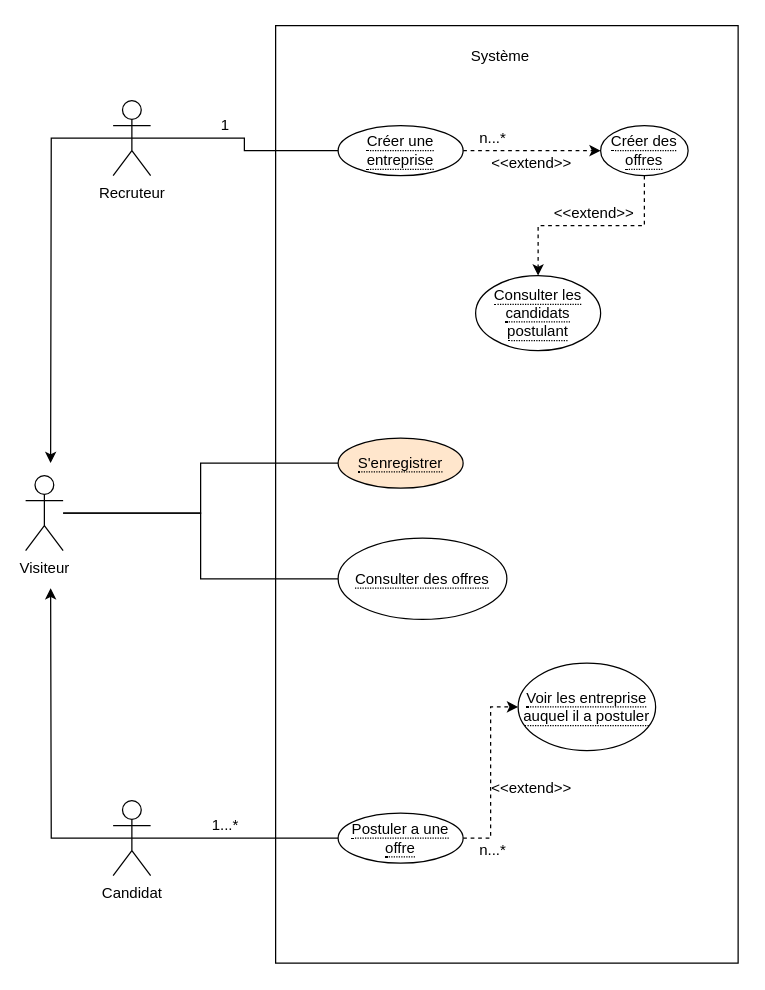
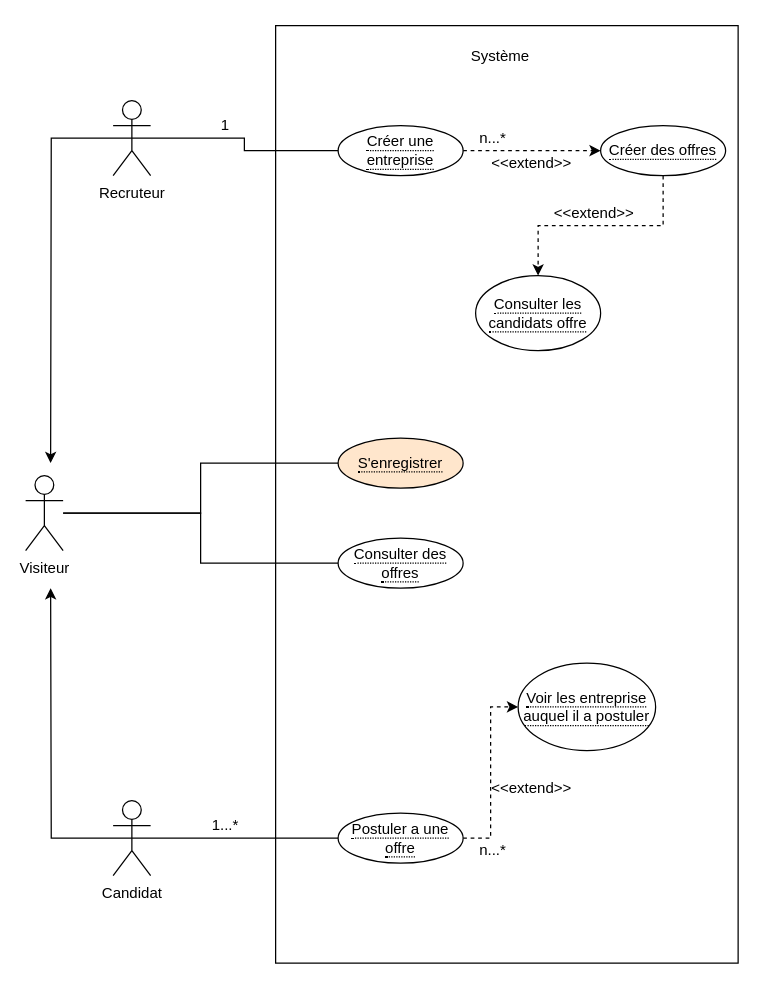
(644, 151) -> (663, 151)
(538, 313) -> (538, 313)
(423, 579) -> (401, 563)
